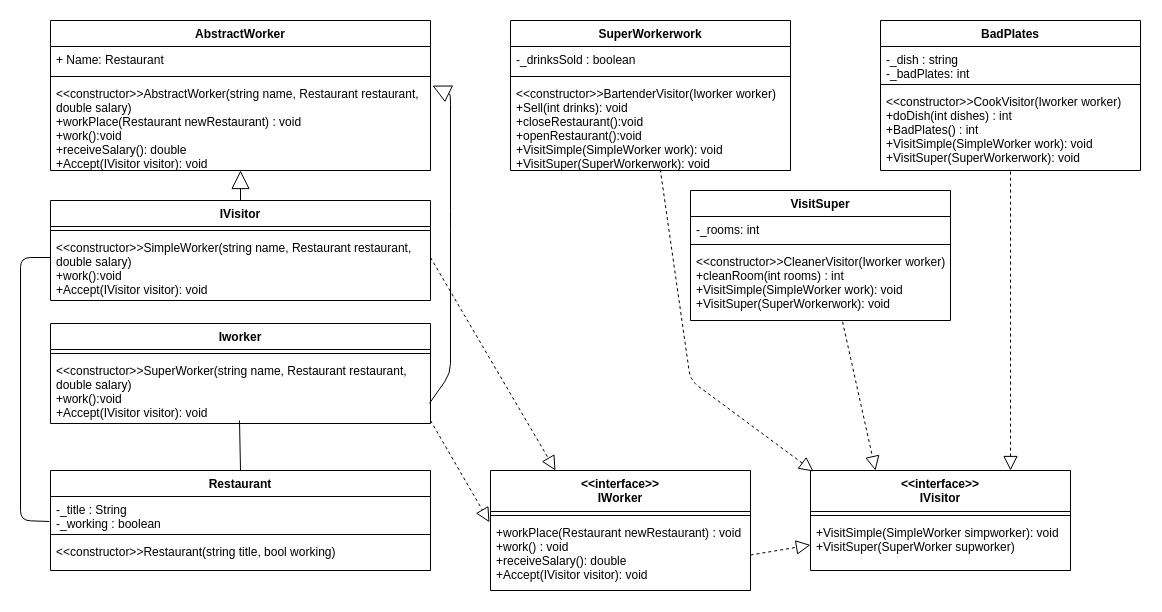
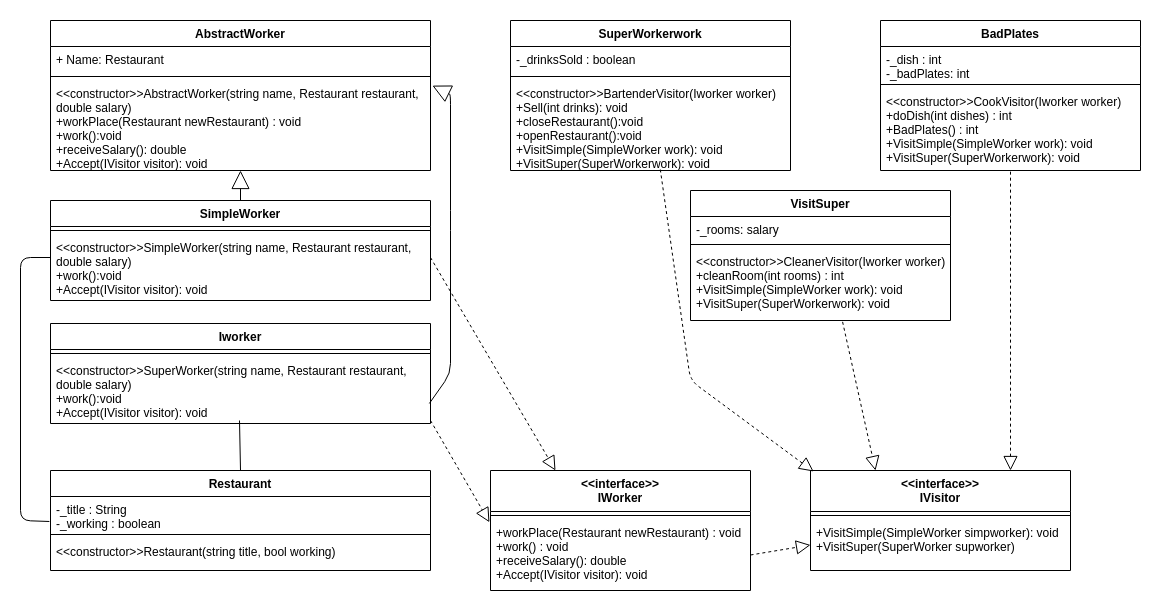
(929, 60) -> (919, 60)
(240, 214) -> (240, 214)
(732, 230) -> (742, 230)
